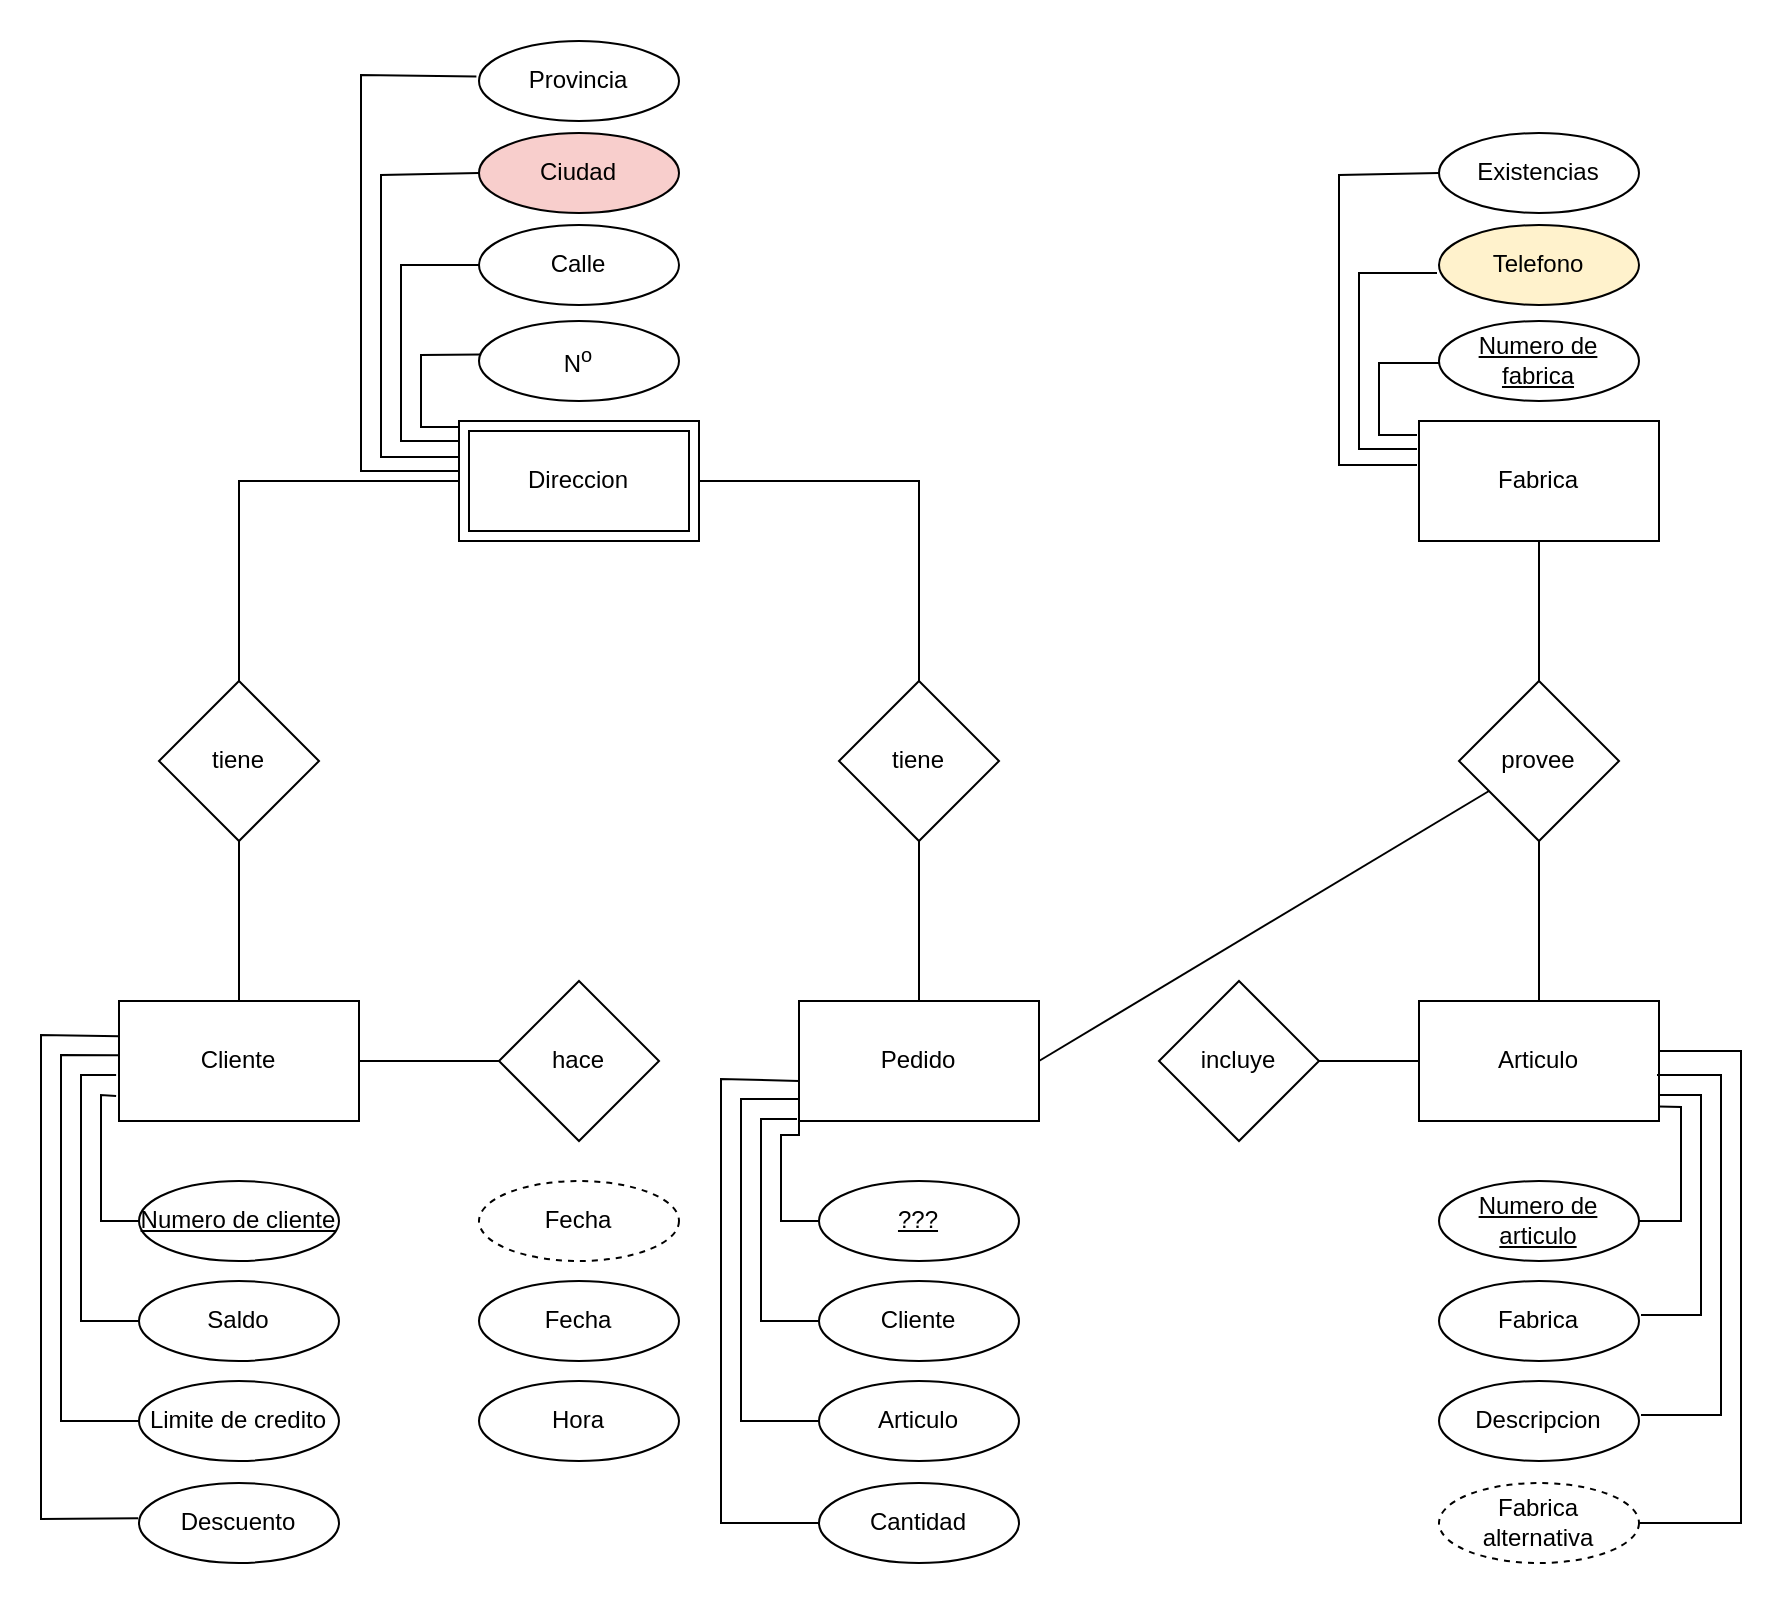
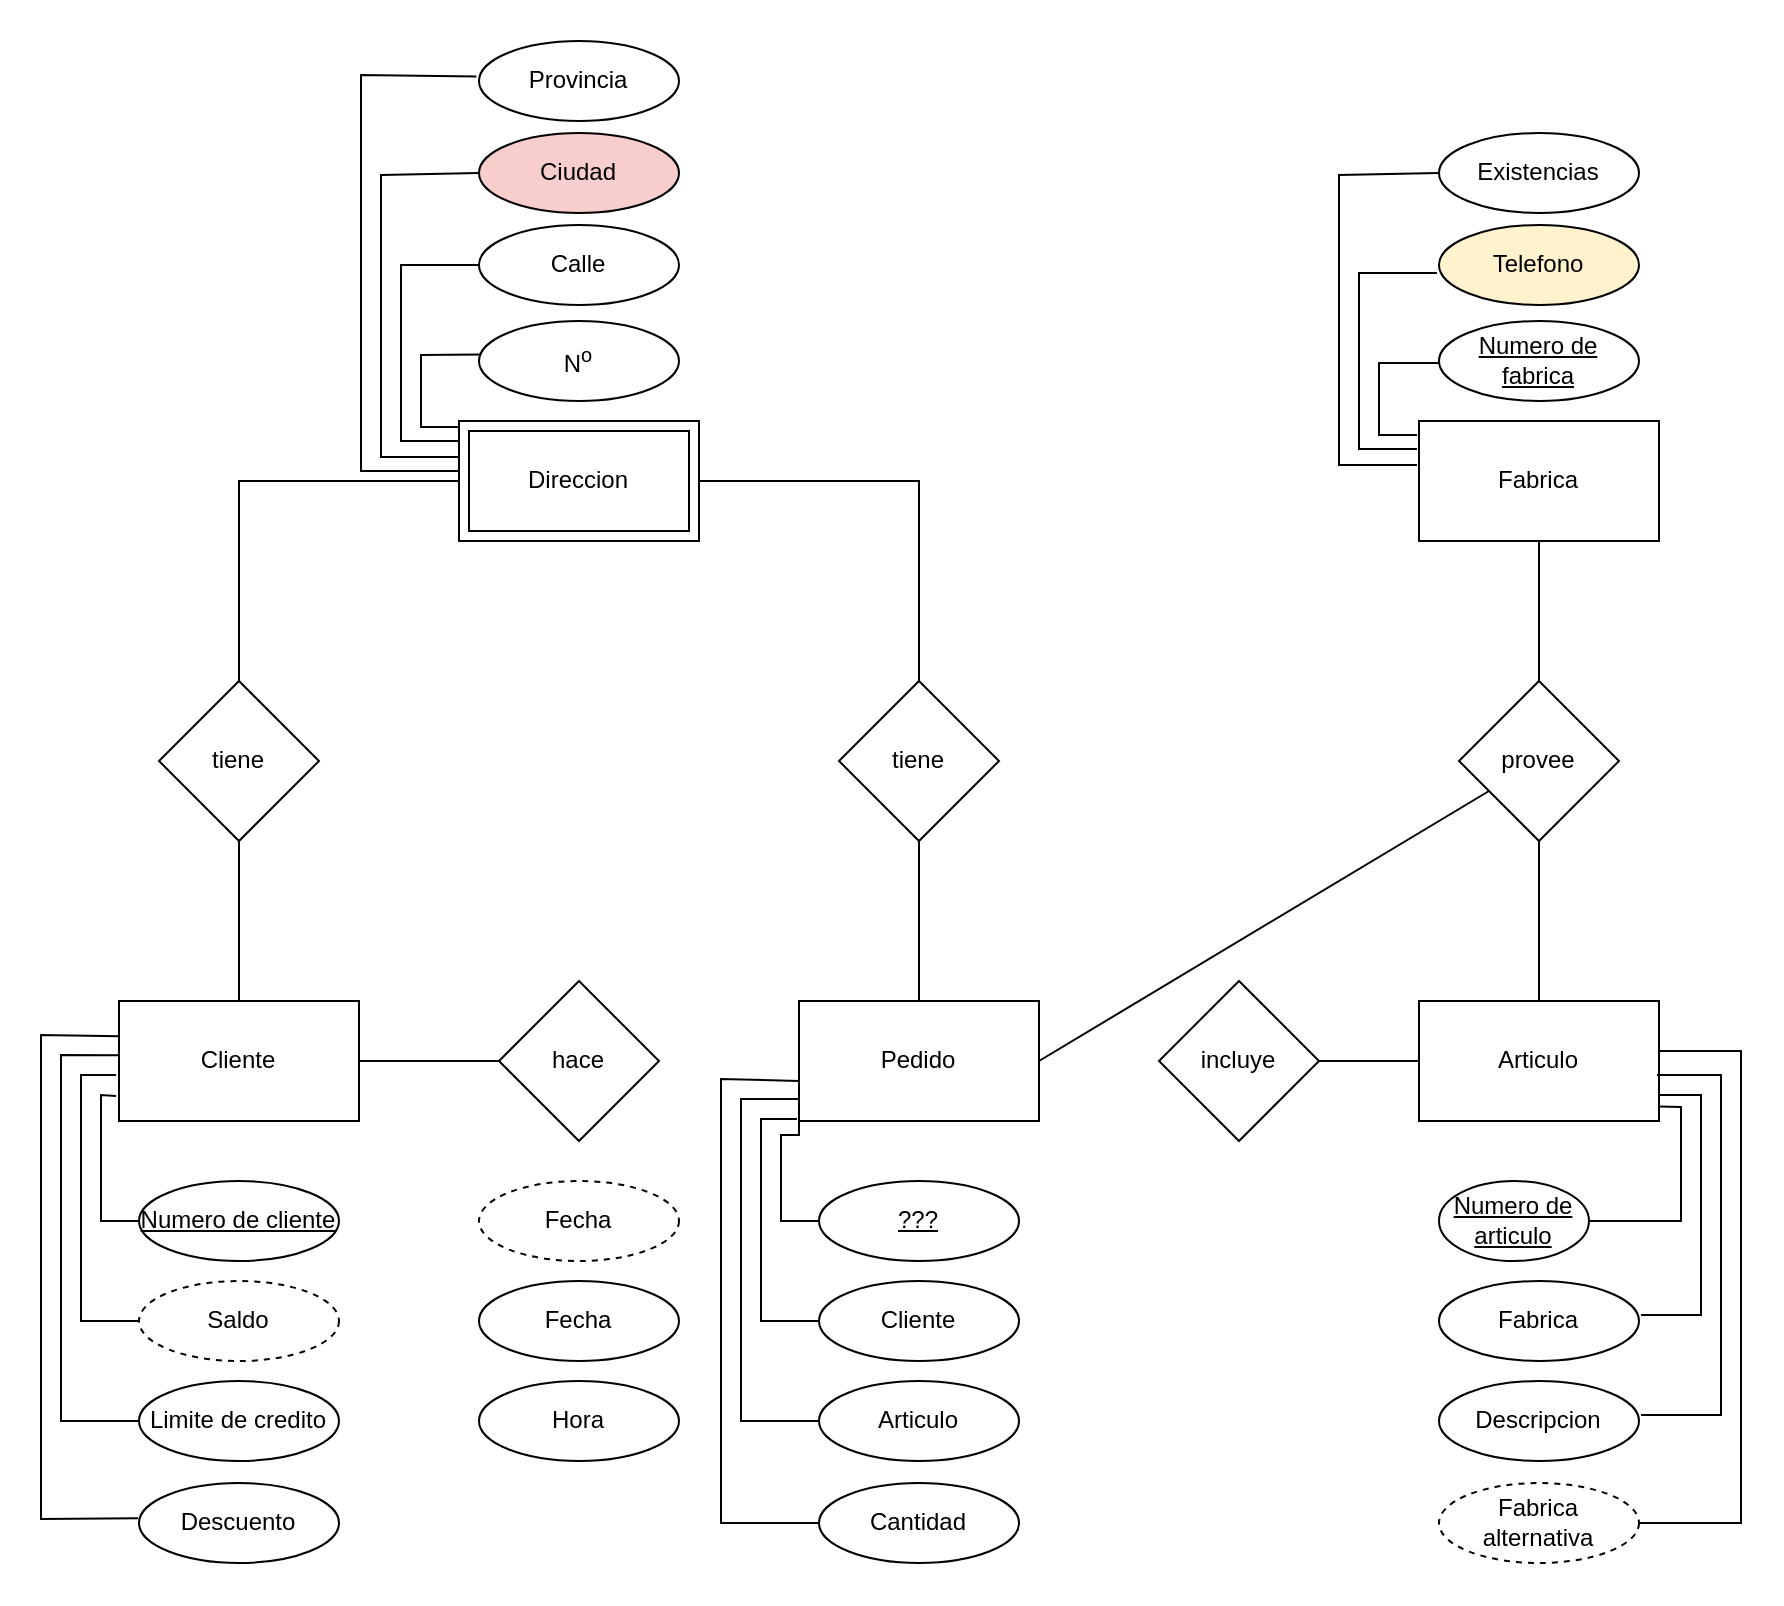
(1539, 1221) -> (1514, 1221)
(239, 1321) -> (239, 1321)
